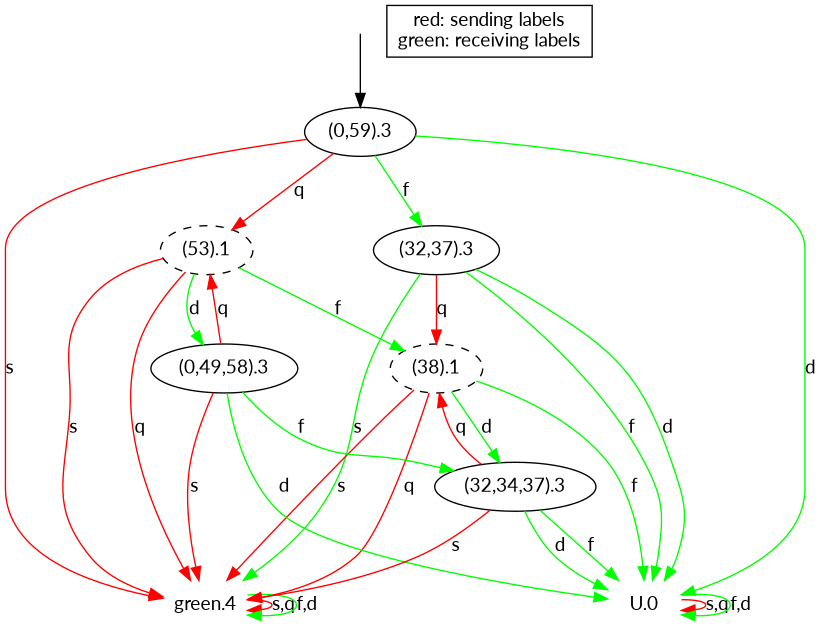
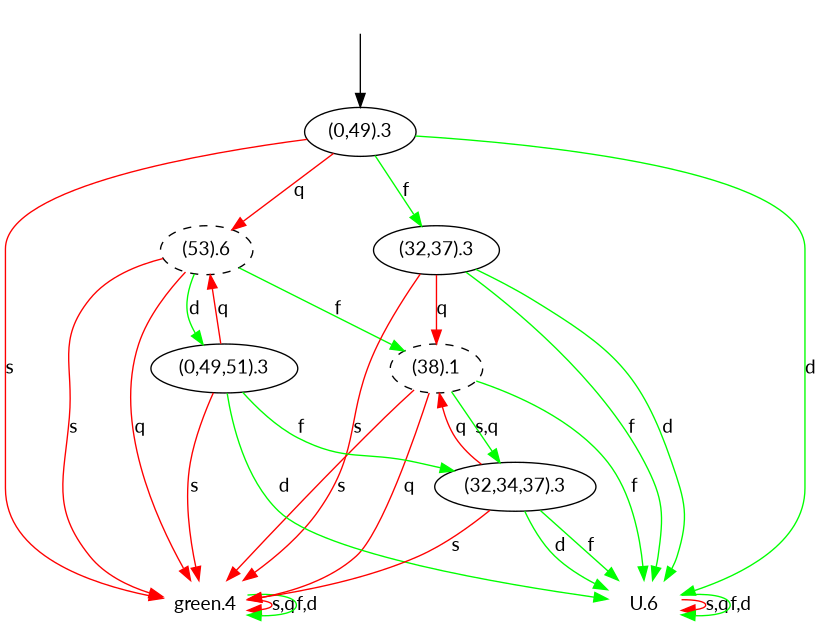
(490, 31) -> none
(360, 132) -> (360, 132)
(207, 250) -> (207, 250)
(224, 368) -> (224, 368)
(487, 428) -> (487, 428)
(352, 433) -> (352, 433)
(645, 605) -> (645, 605)
